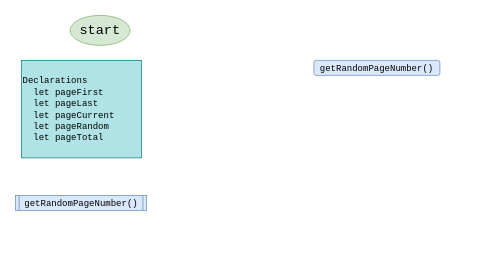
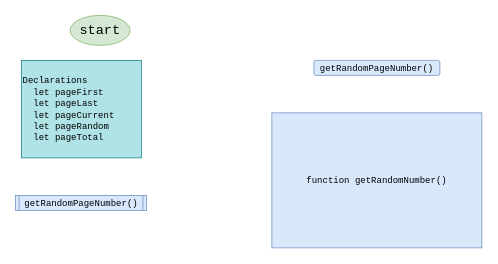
none -> (377, 180)
